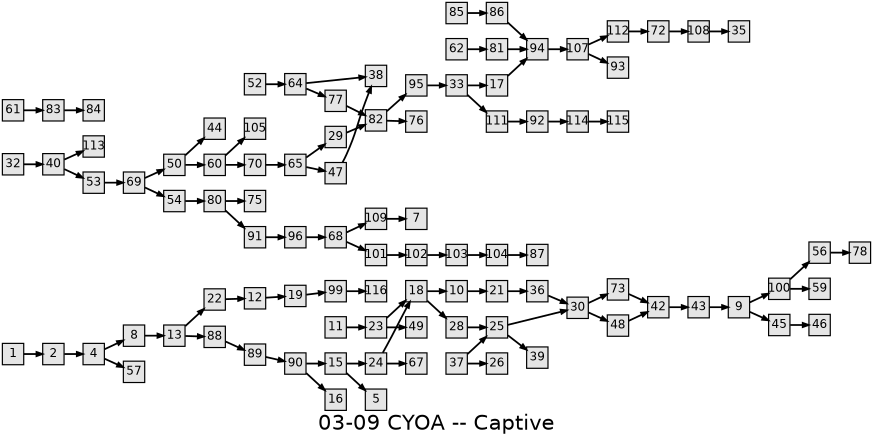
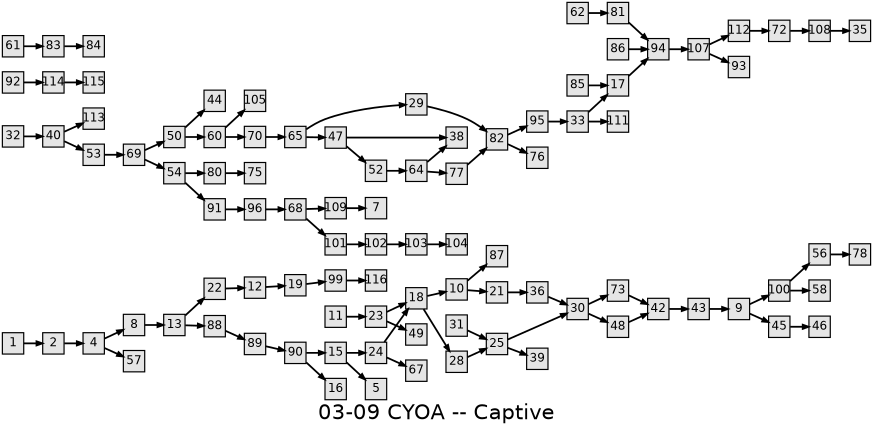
(474, 13) -> (595, 85)
(514, 122) -> none
none -> (353, 152)
(233, 217) -> (192, 189)
(514, 255) -> (474, 275)
(820, 289) -> (820, 291)
(457, 364) -> (457, 326)
(497, 364) -> none
